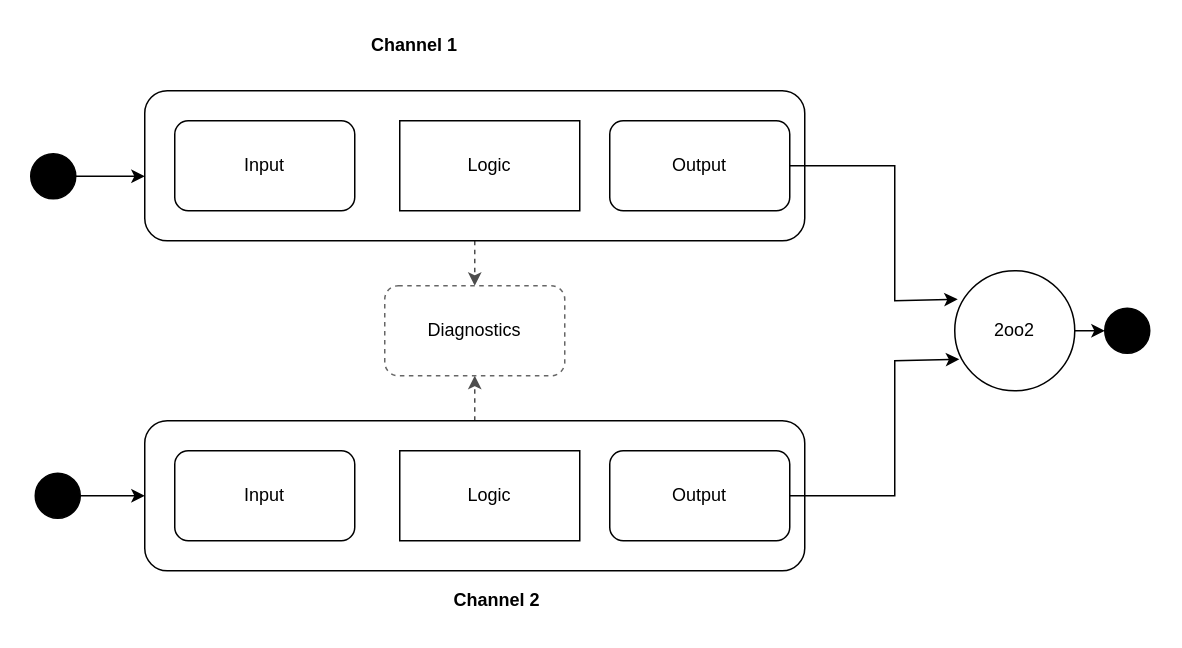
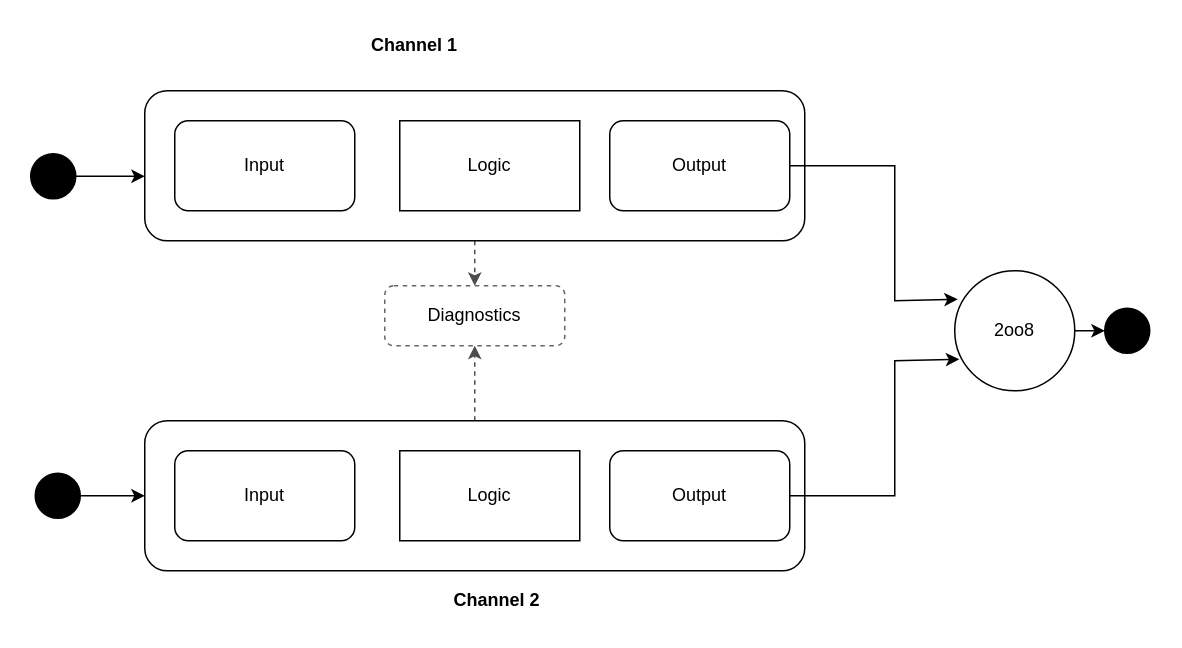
(475, 331) -> (475, 316)
(1015, 331) -> (1015, 331)
